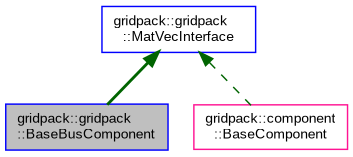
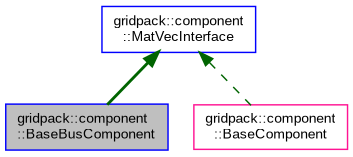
(179, 29) -> (179, 29)
(87, 127) -> (87, 127)
